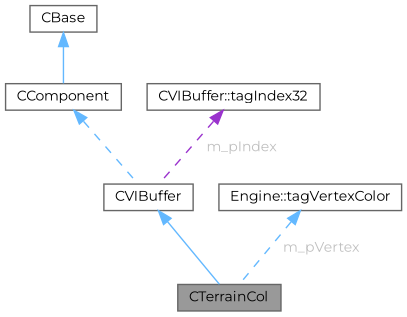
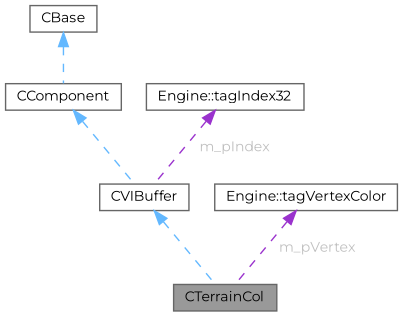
(63, 65) -> (63, 65)
(234, 97) -> (225, 97)
(193, 253) -> (189, 253)
(265, 253) -> (261, 253)
